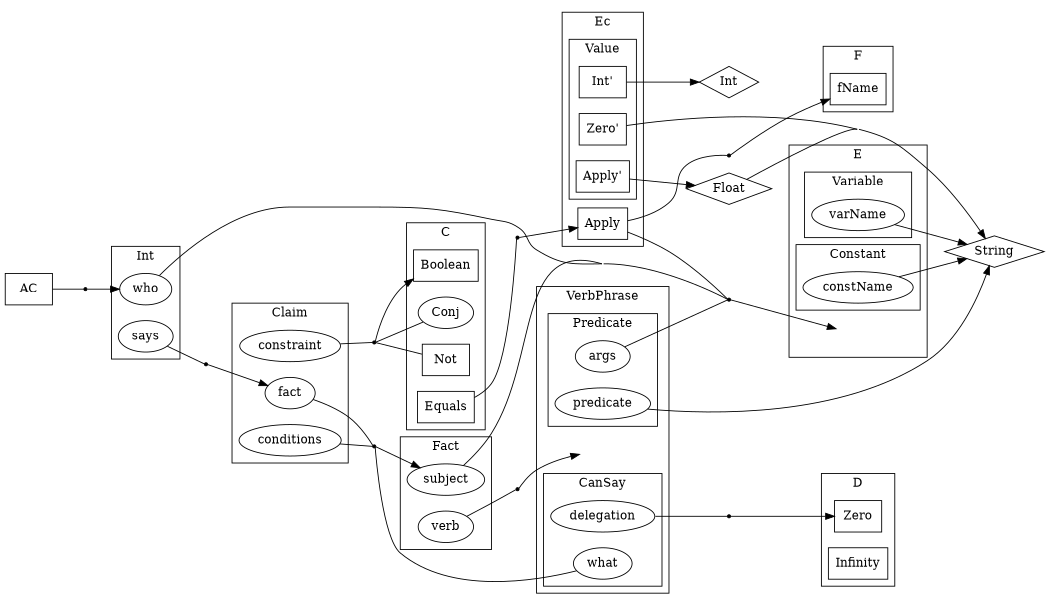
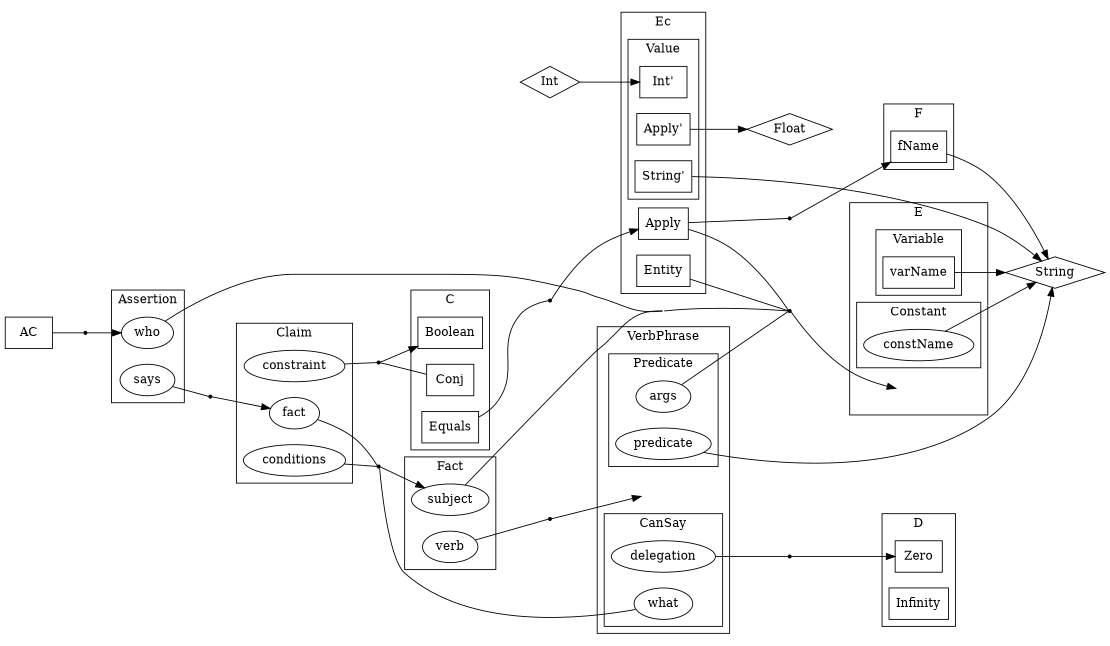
(658, 82) -> (605, 82)
(603, 129) -> (663, 176)
(801, 151) -> (1005, 192)
(858, 215) -> (919, 273)
(146, 256) -> (148, 300)
none -> (663, 271)
(446, 313) -> (450, 380)
(446, 360) -> none
